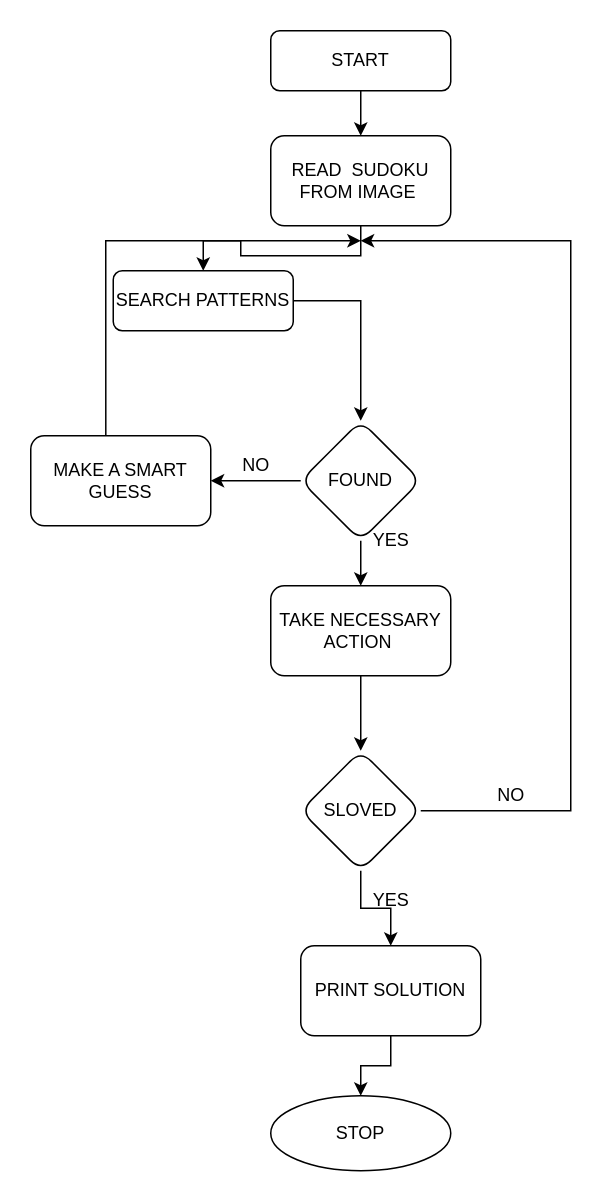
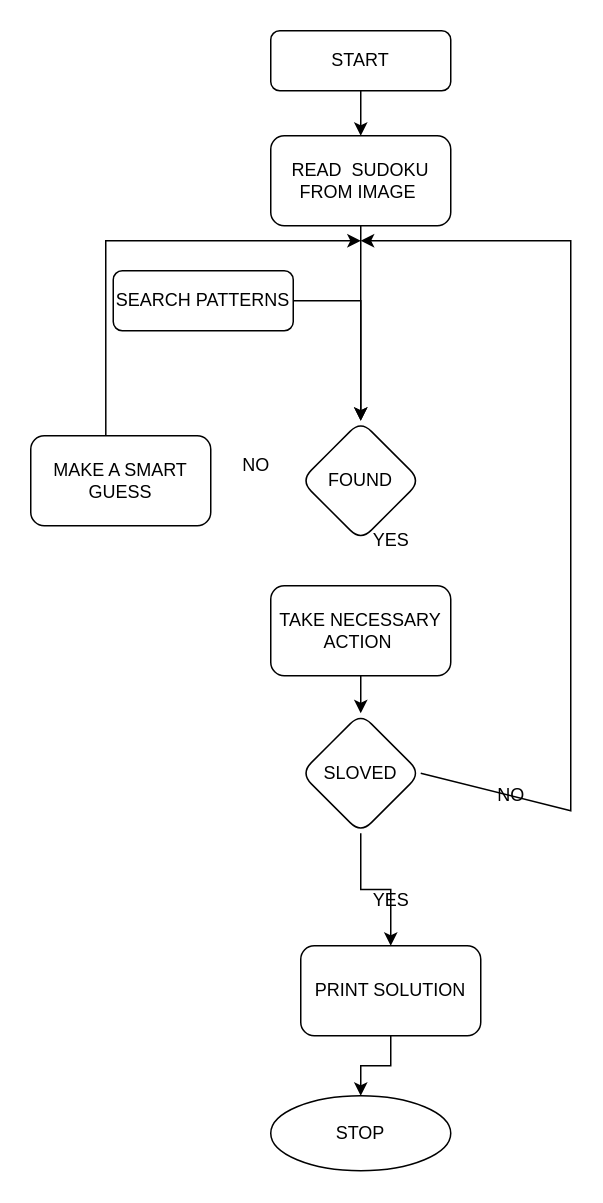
(296, 256) -> (361, 276)
(261, 481) -> none
(361, 569) -> none
(361, 811) -> (361, 773)
